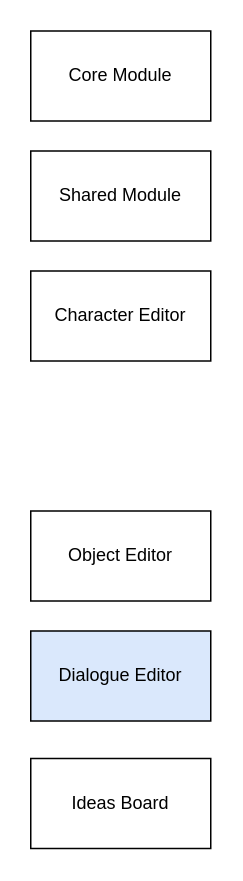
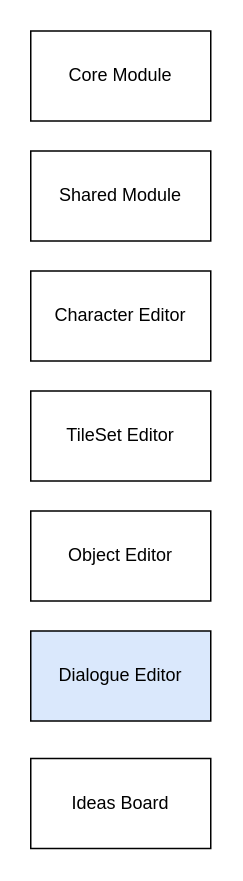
none -> (121, 436)
